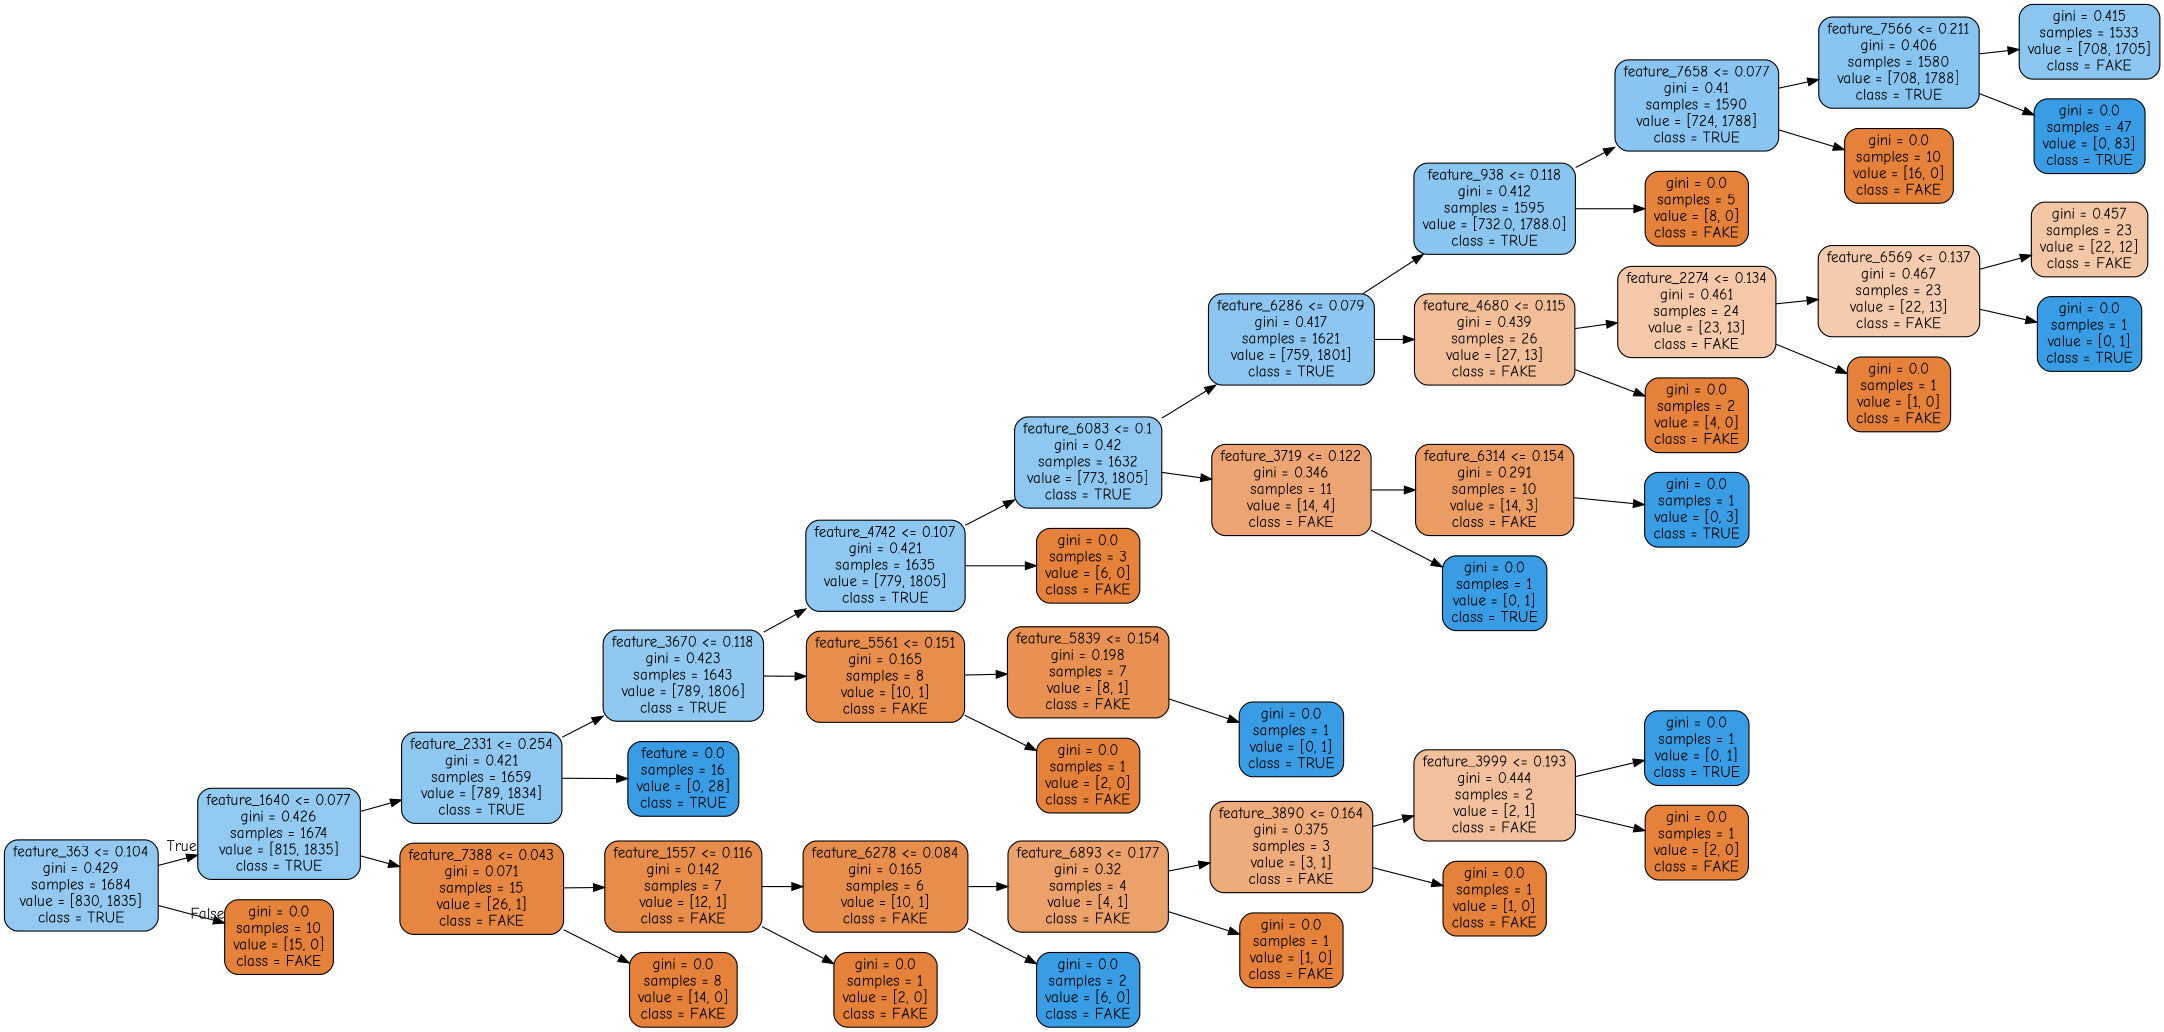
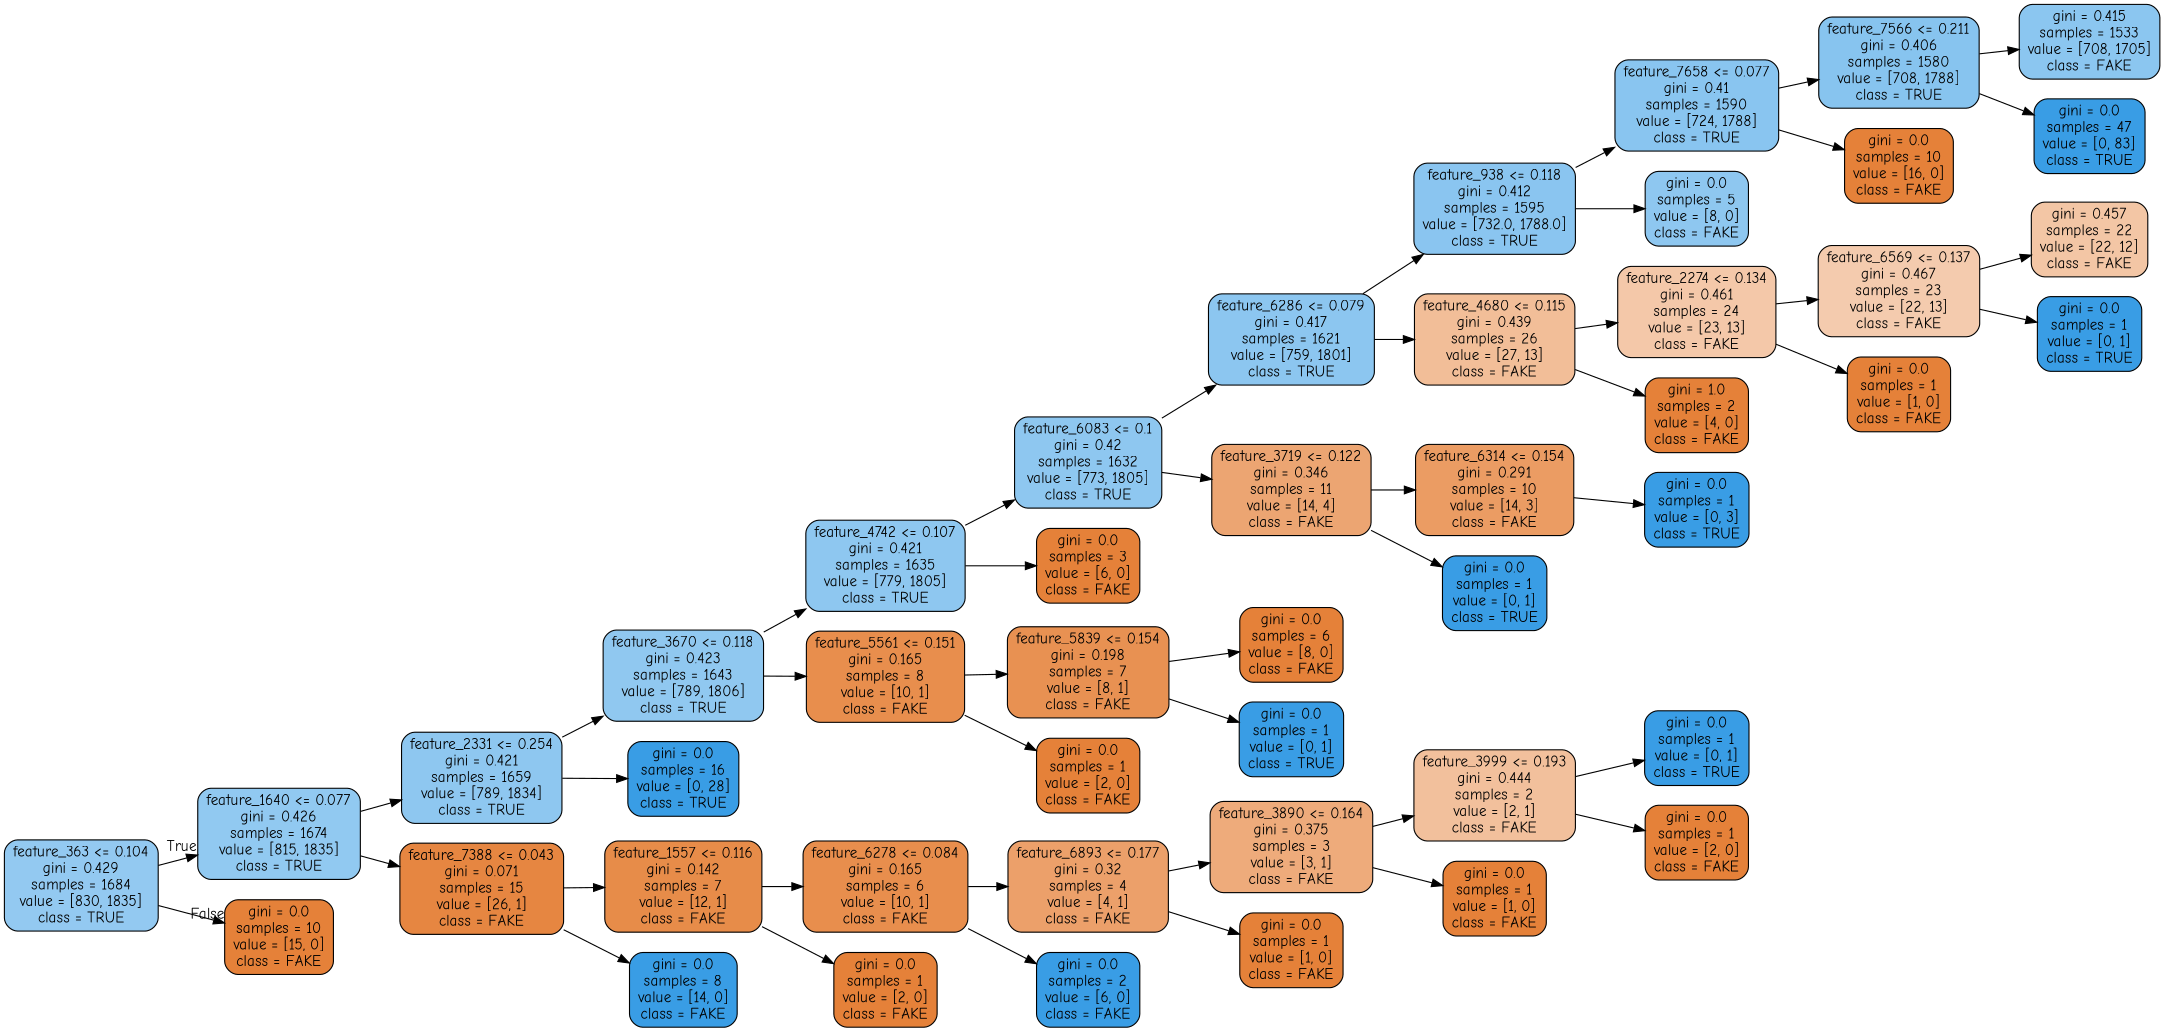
(1697, 209) -> (1697, 209)
(2090, 239) -> (2090, 239)
(1697, 415) -> (1697, 415)
none -> (1291, 645)
(683, 779) -> (683, 779)
(683, 990) -> (683, 990)
